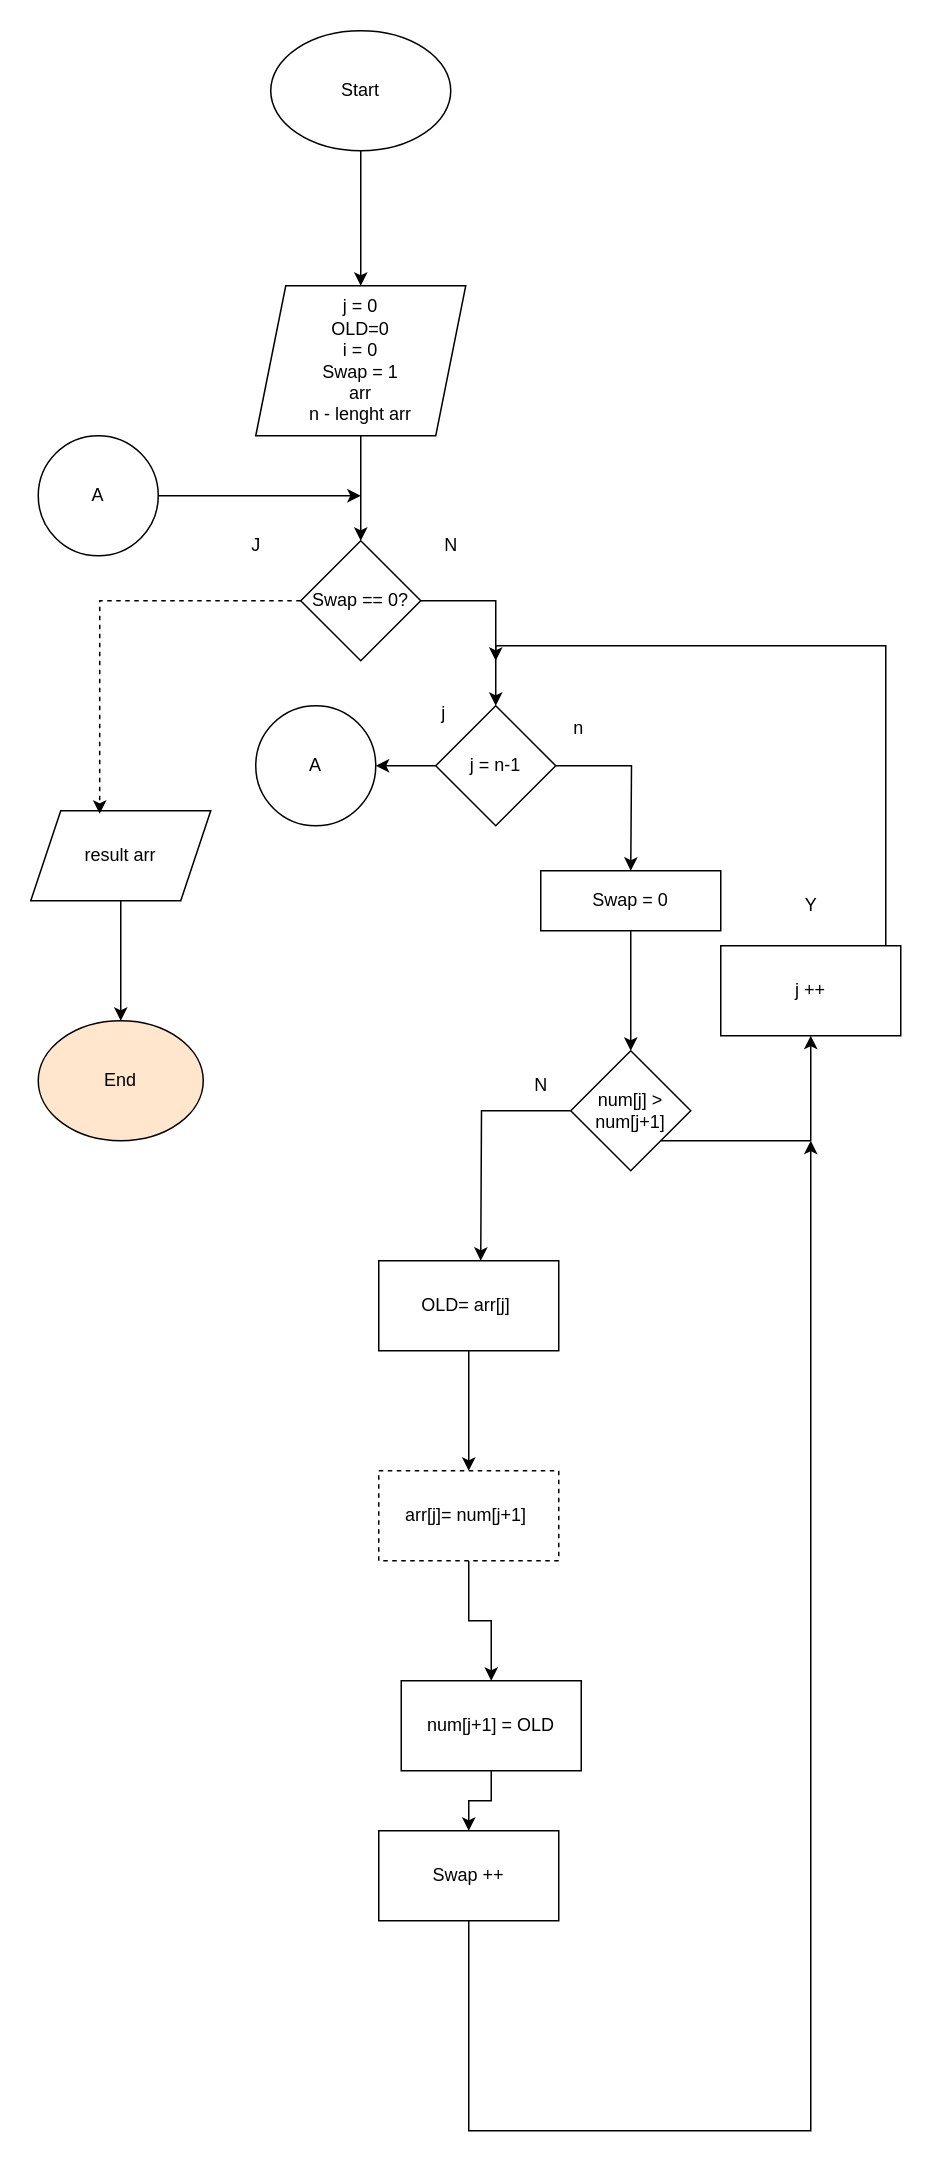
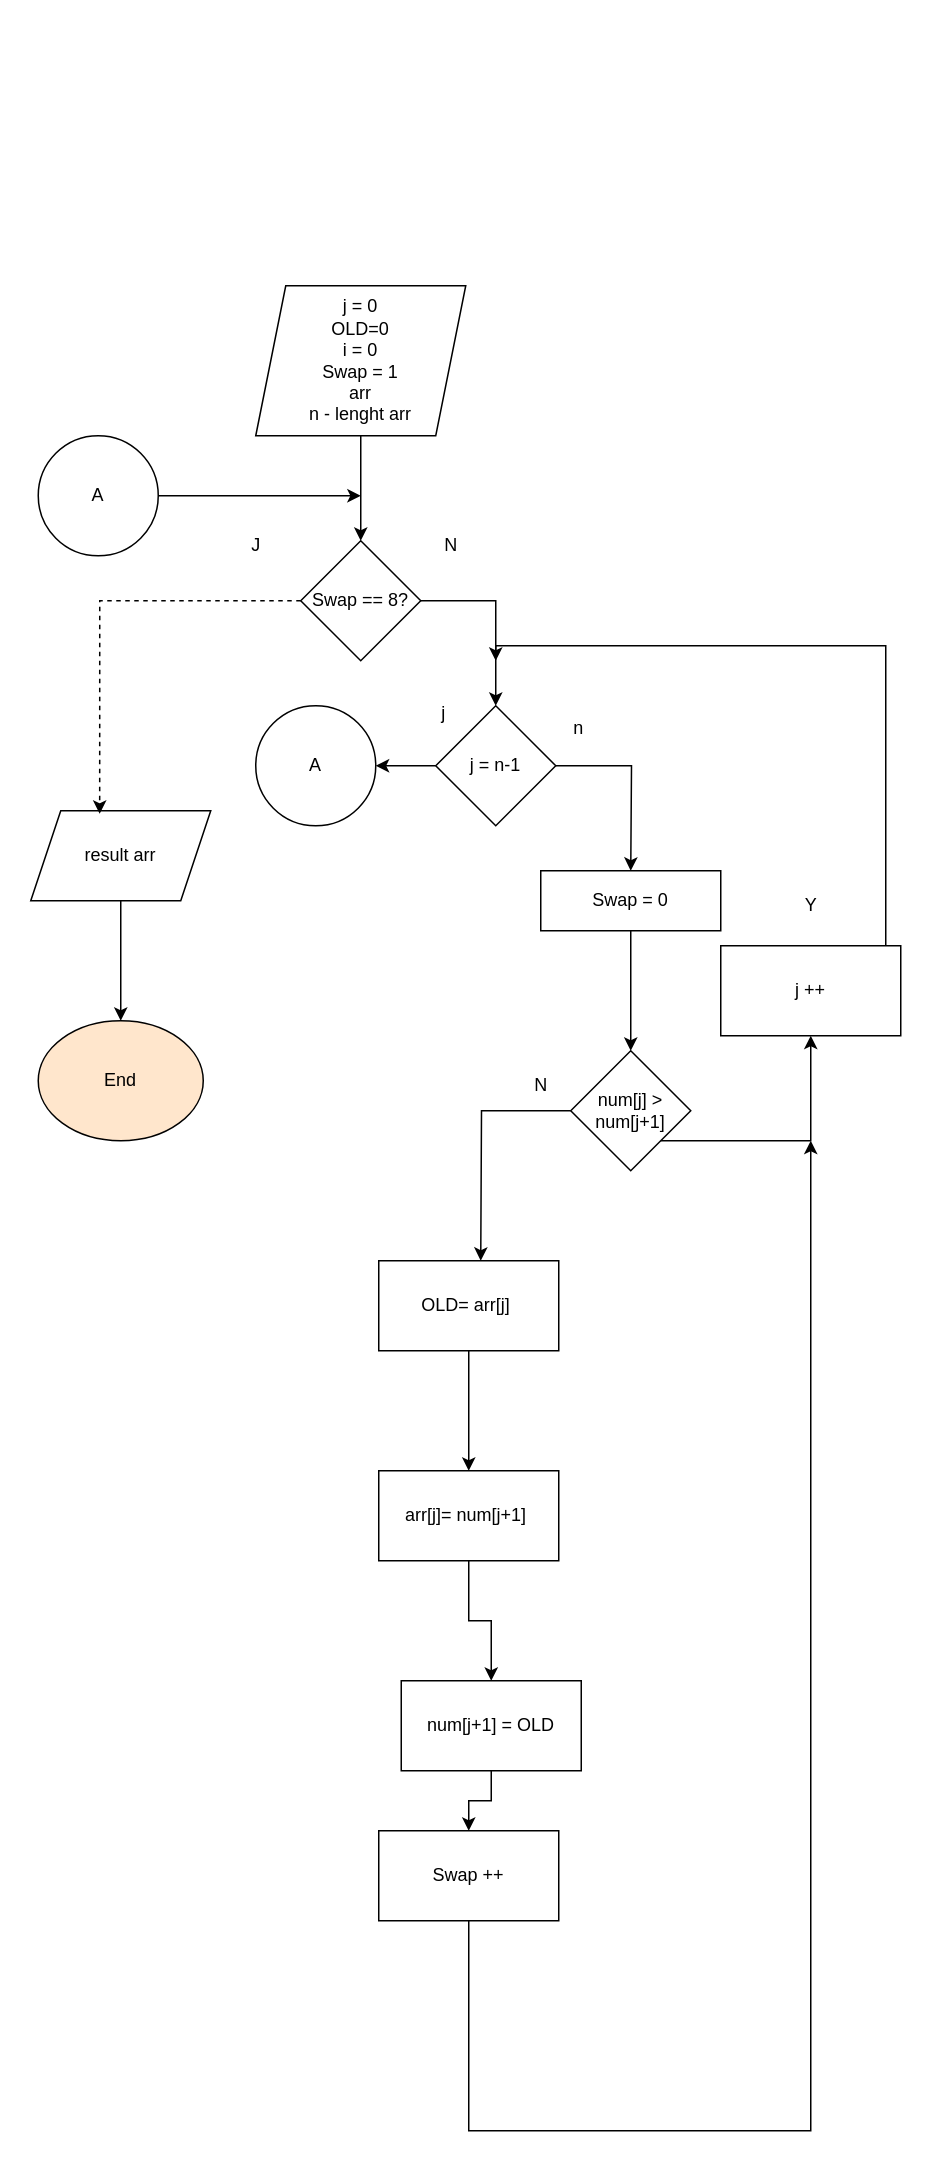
(361, 91) -> none
(361, 213) -> none
(361, 601) -> (361, 601)
(469, 1516) -> (469, 1516)
